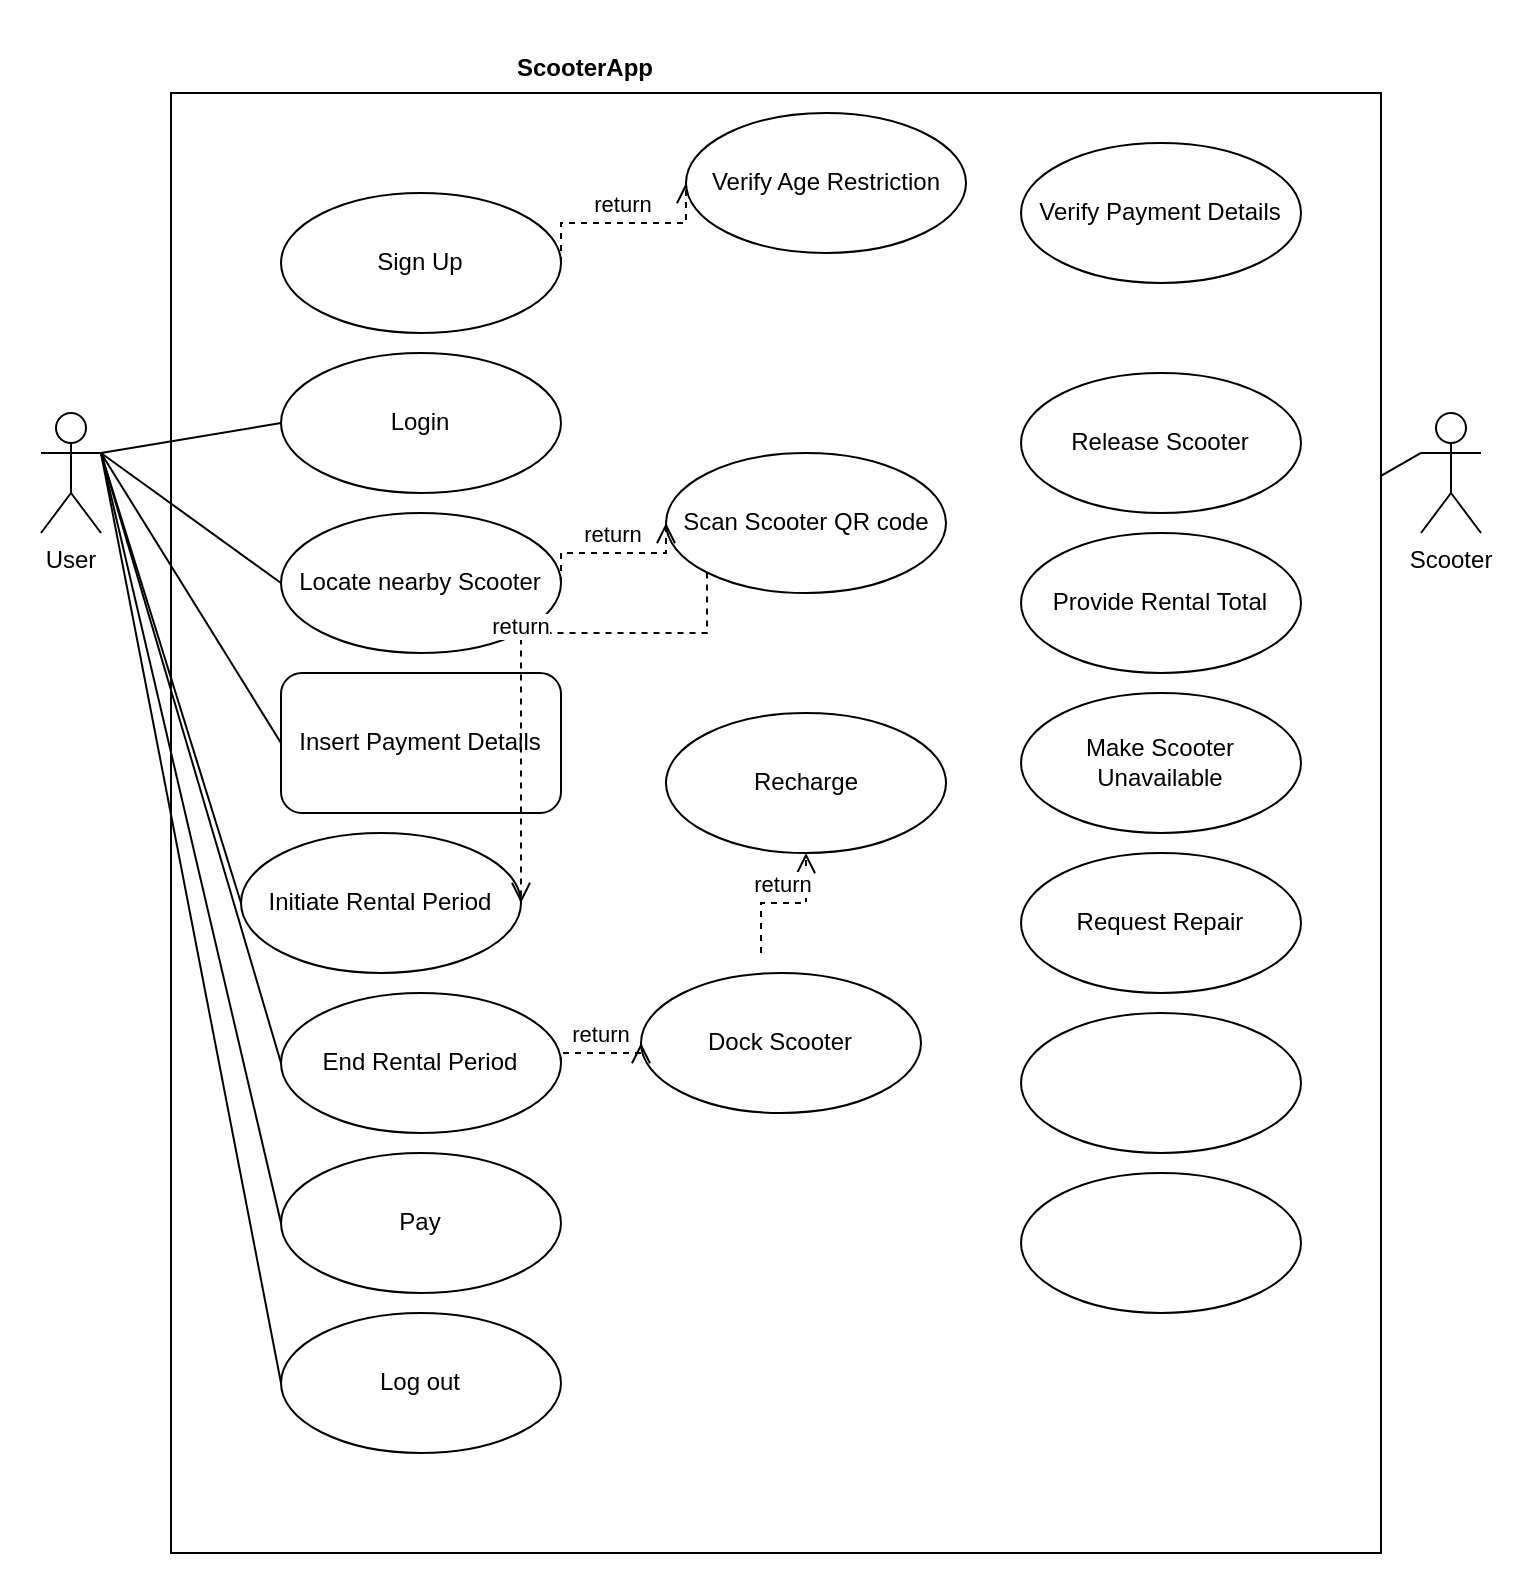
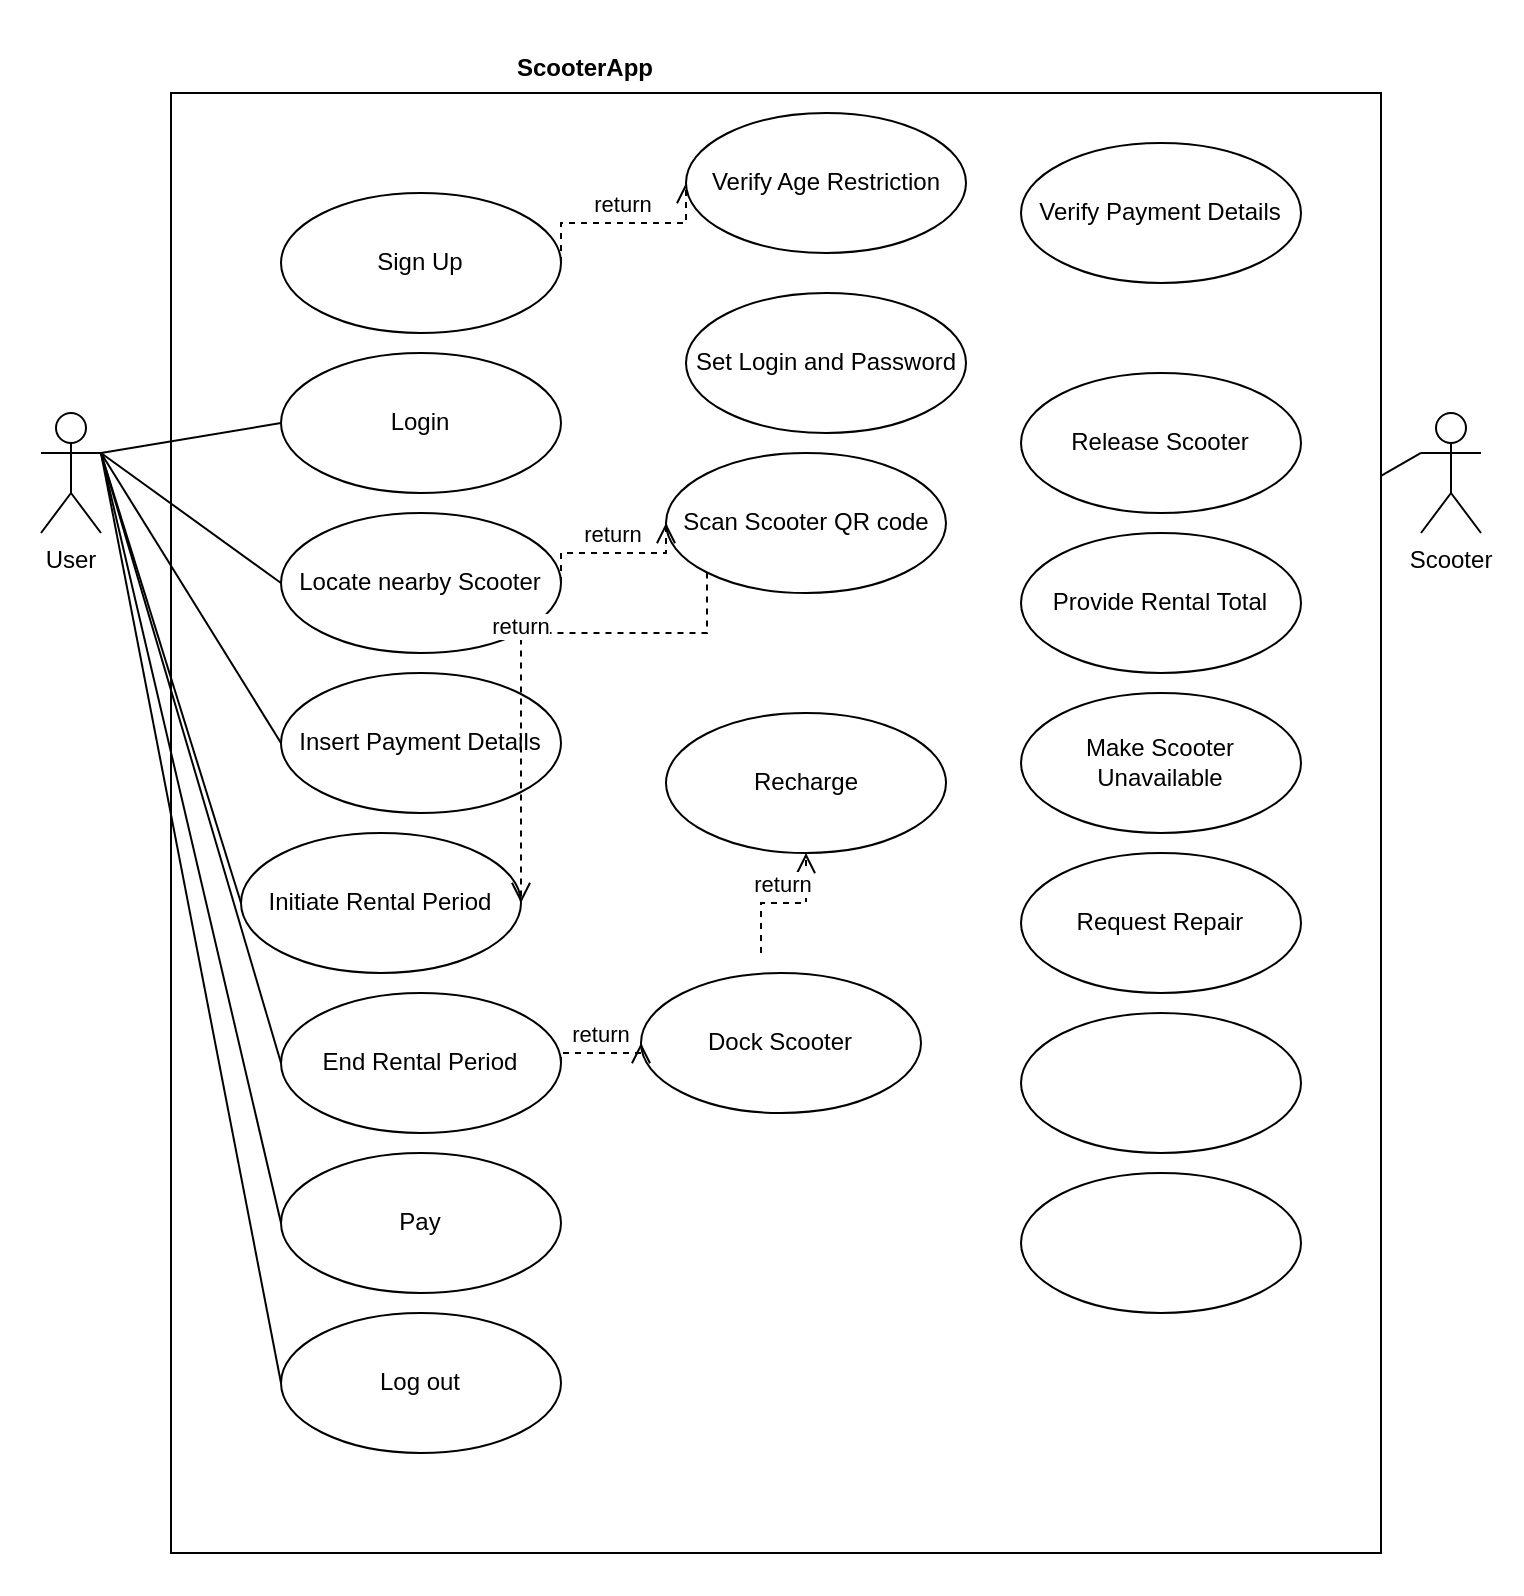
none -> (826, 363)
(421, 743) -> (421, 743)
